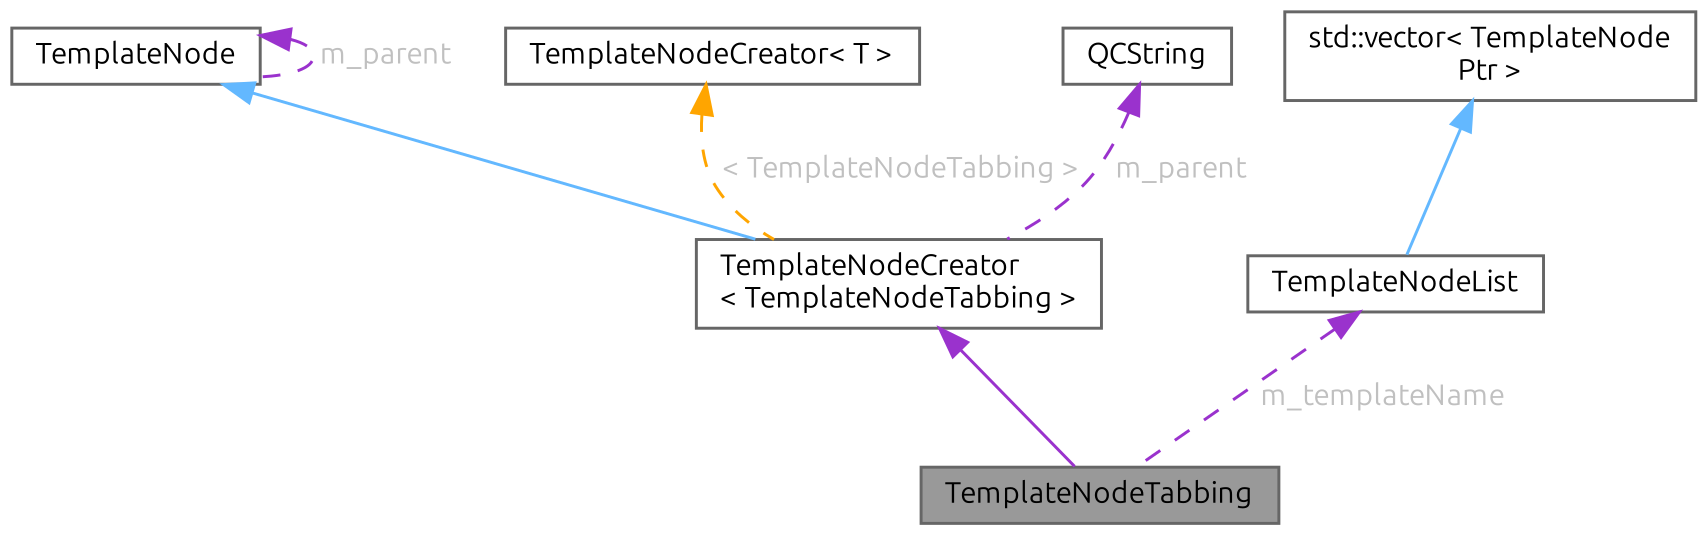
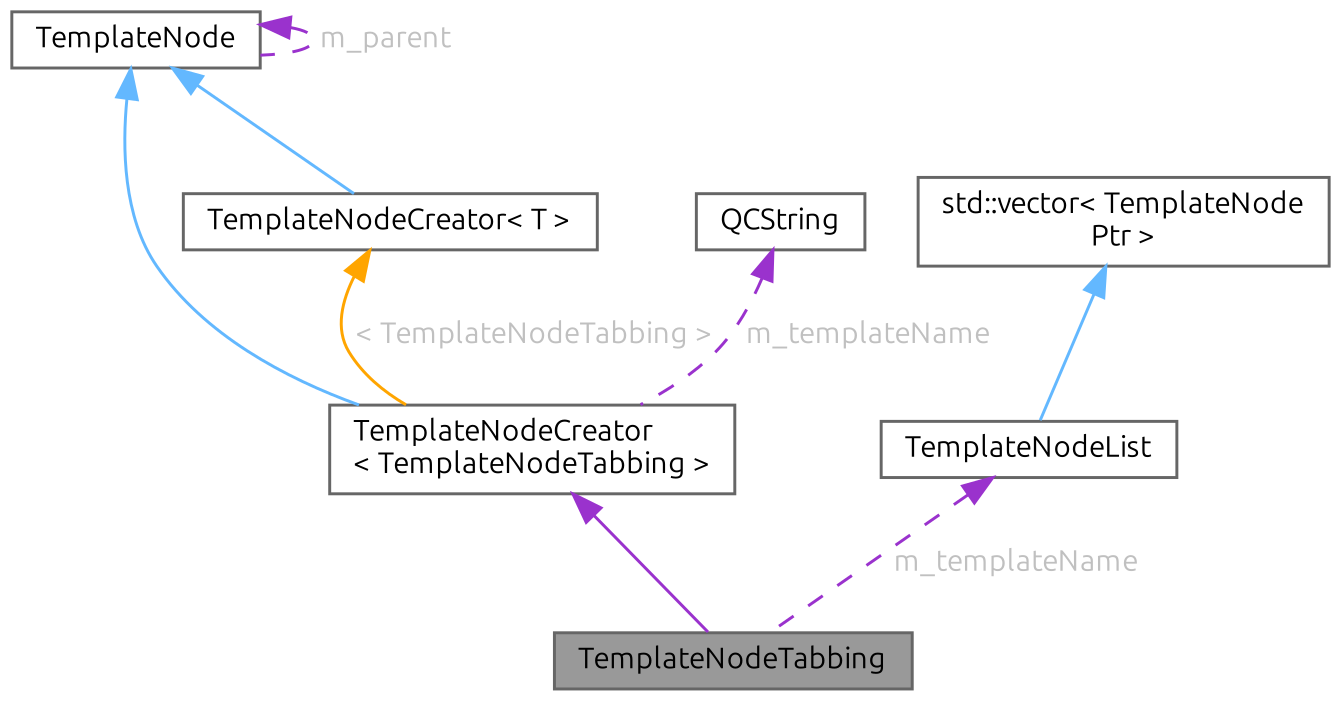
none -> (276, 140)
(1178, 170) -> (865, 336)
(717, 188) -> (349, 352)
